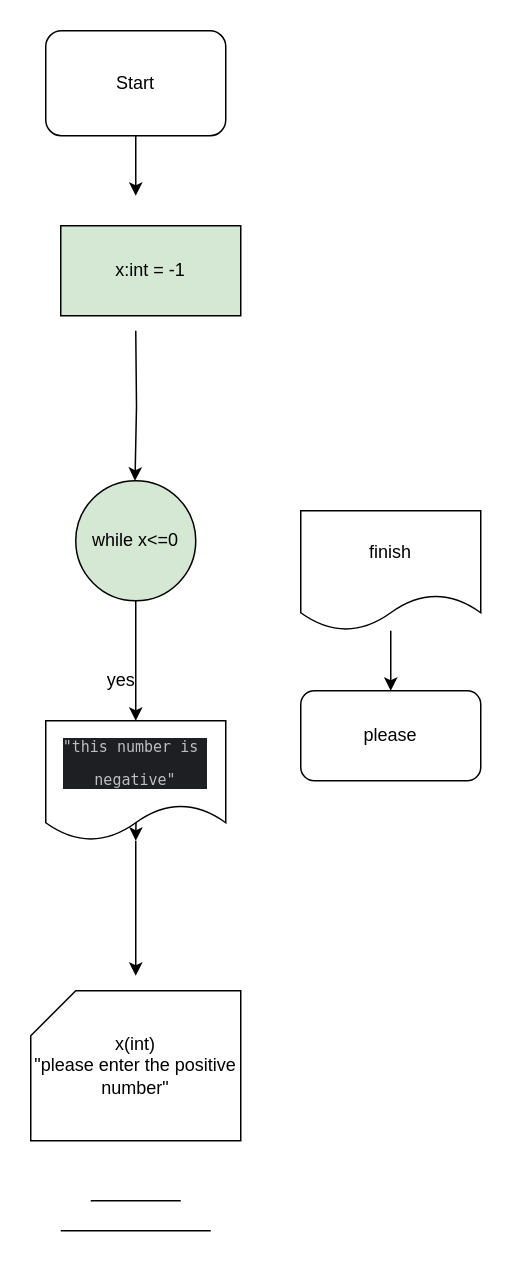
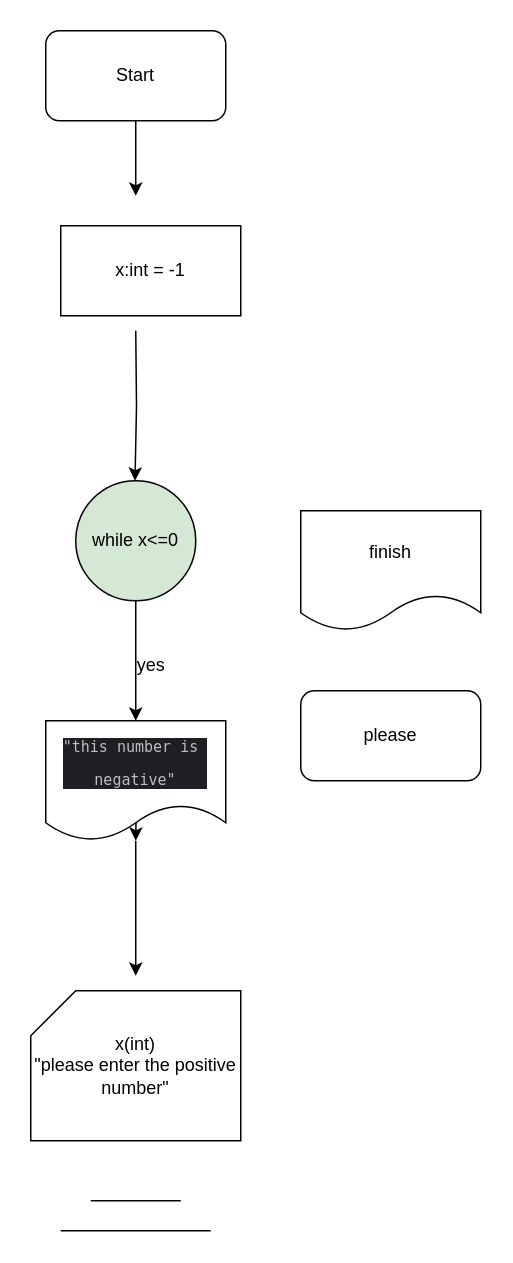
(136, 83) -> (136, 76)
(151, 271) -> (151, 271)
(391, 656) -> none
(121, 680) -> (151, 665)
